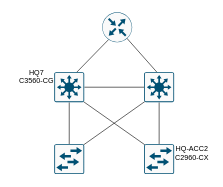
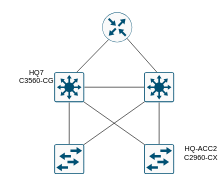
(192, 153) -> (201, 153)
